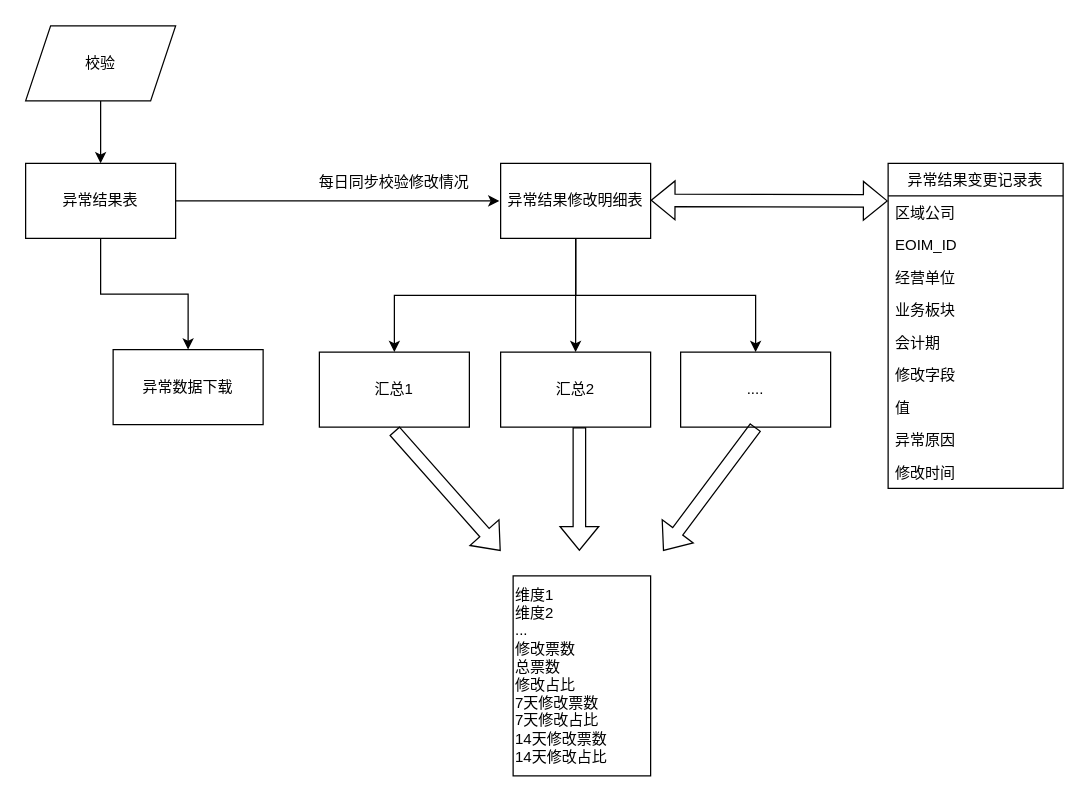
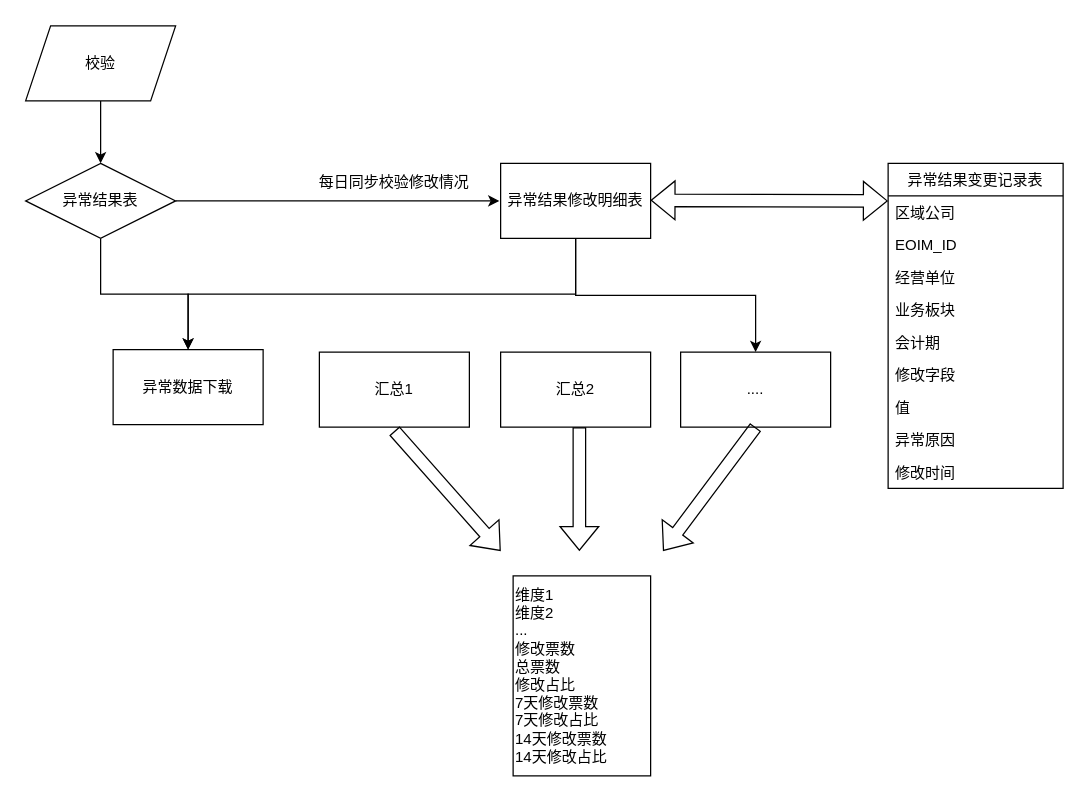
(101, 201) -> (101, 201)
(459, 295) -> (382, 294)
(576, 321) -> none
